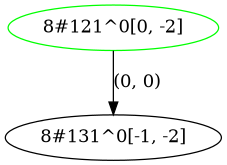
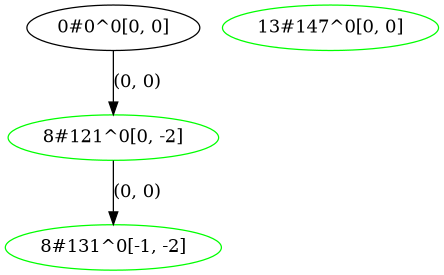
none -> (113, 28)
none -> (331, 28)
(113, 138) -> (113, 247)
